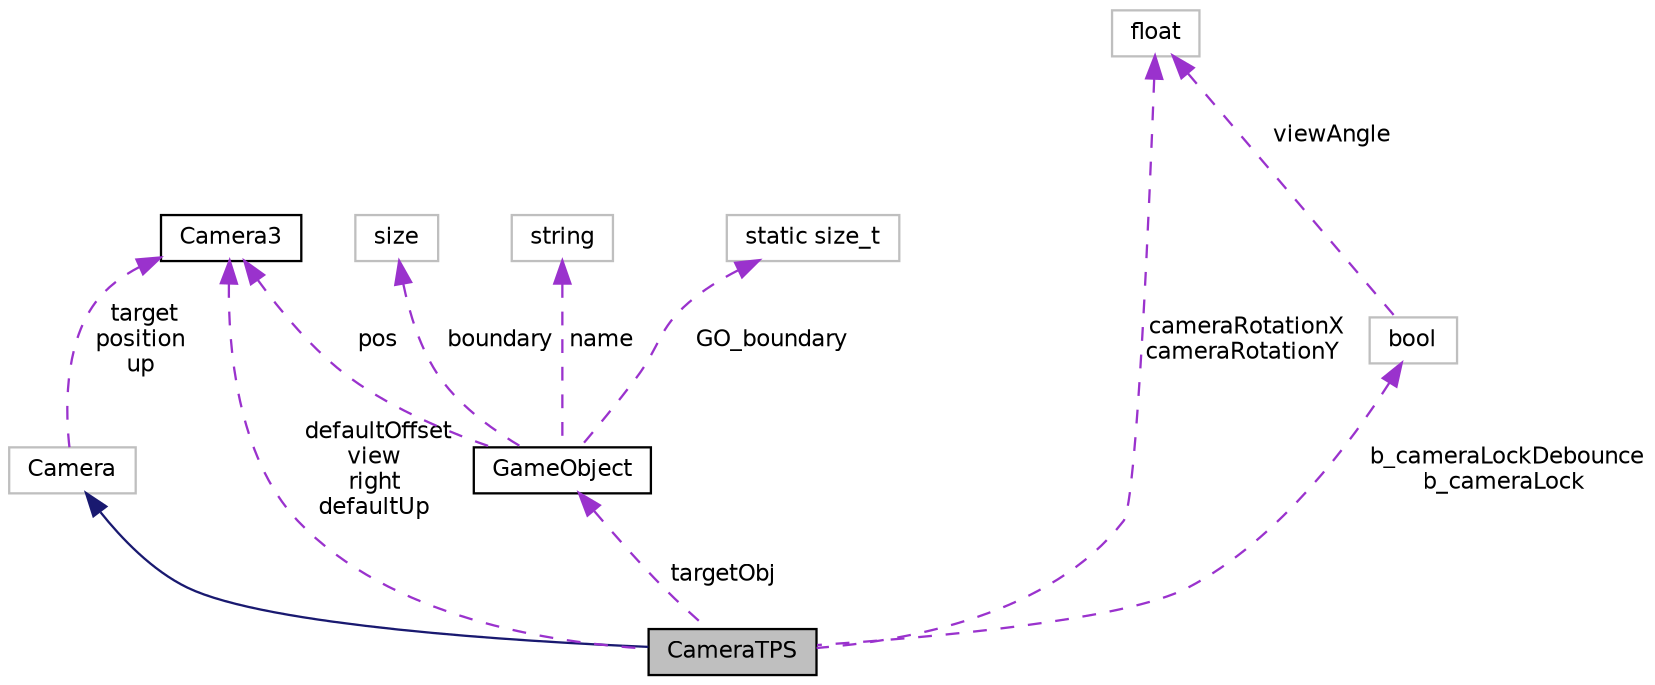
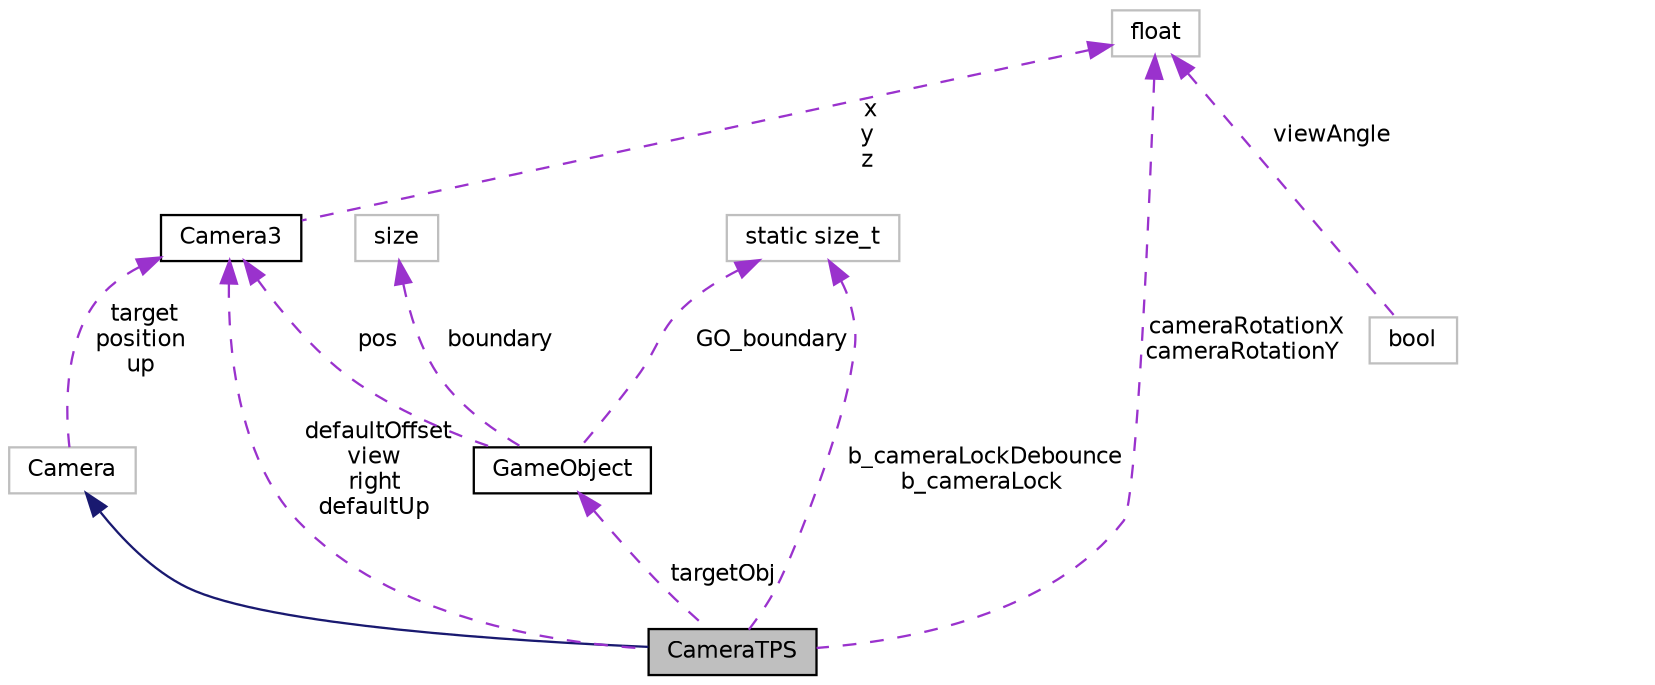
none -> (695, 135)
(562, 238) -> none
(1147, 602) -> (826, 462)
